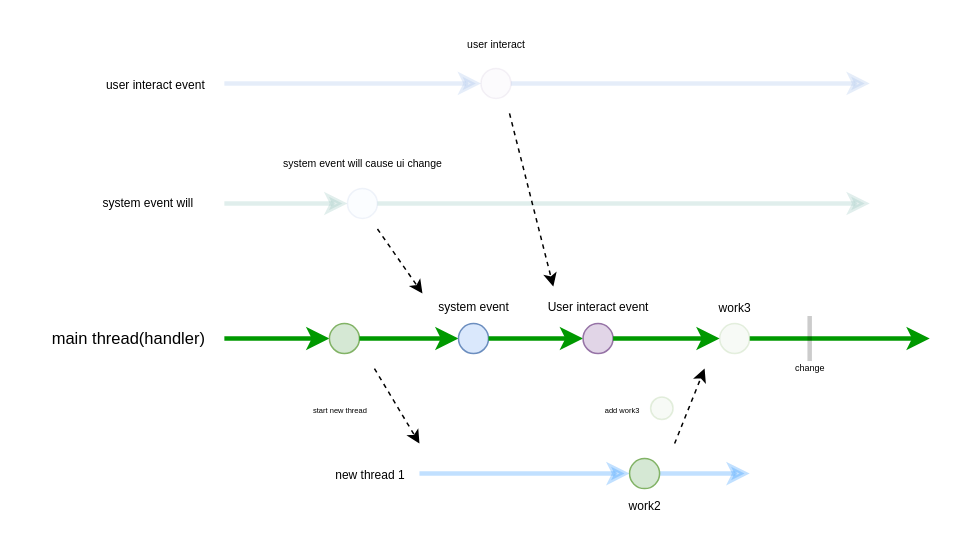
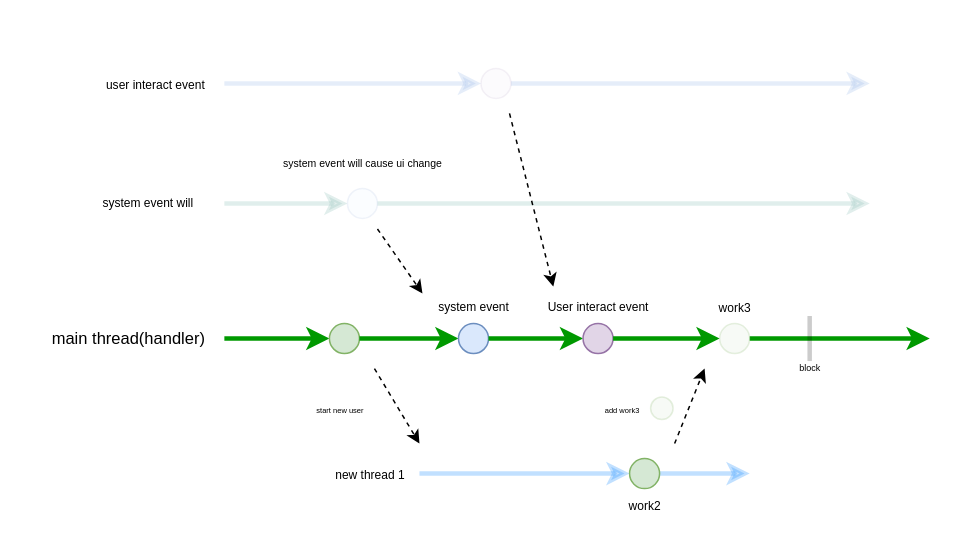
(496, 46) -> none
(810, 368) -> (810, 368)
(341, 409) -> (341, 409)
